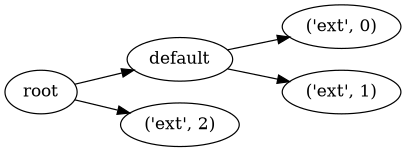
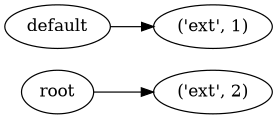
(342, 27) -> none
(98, 79) -> none
